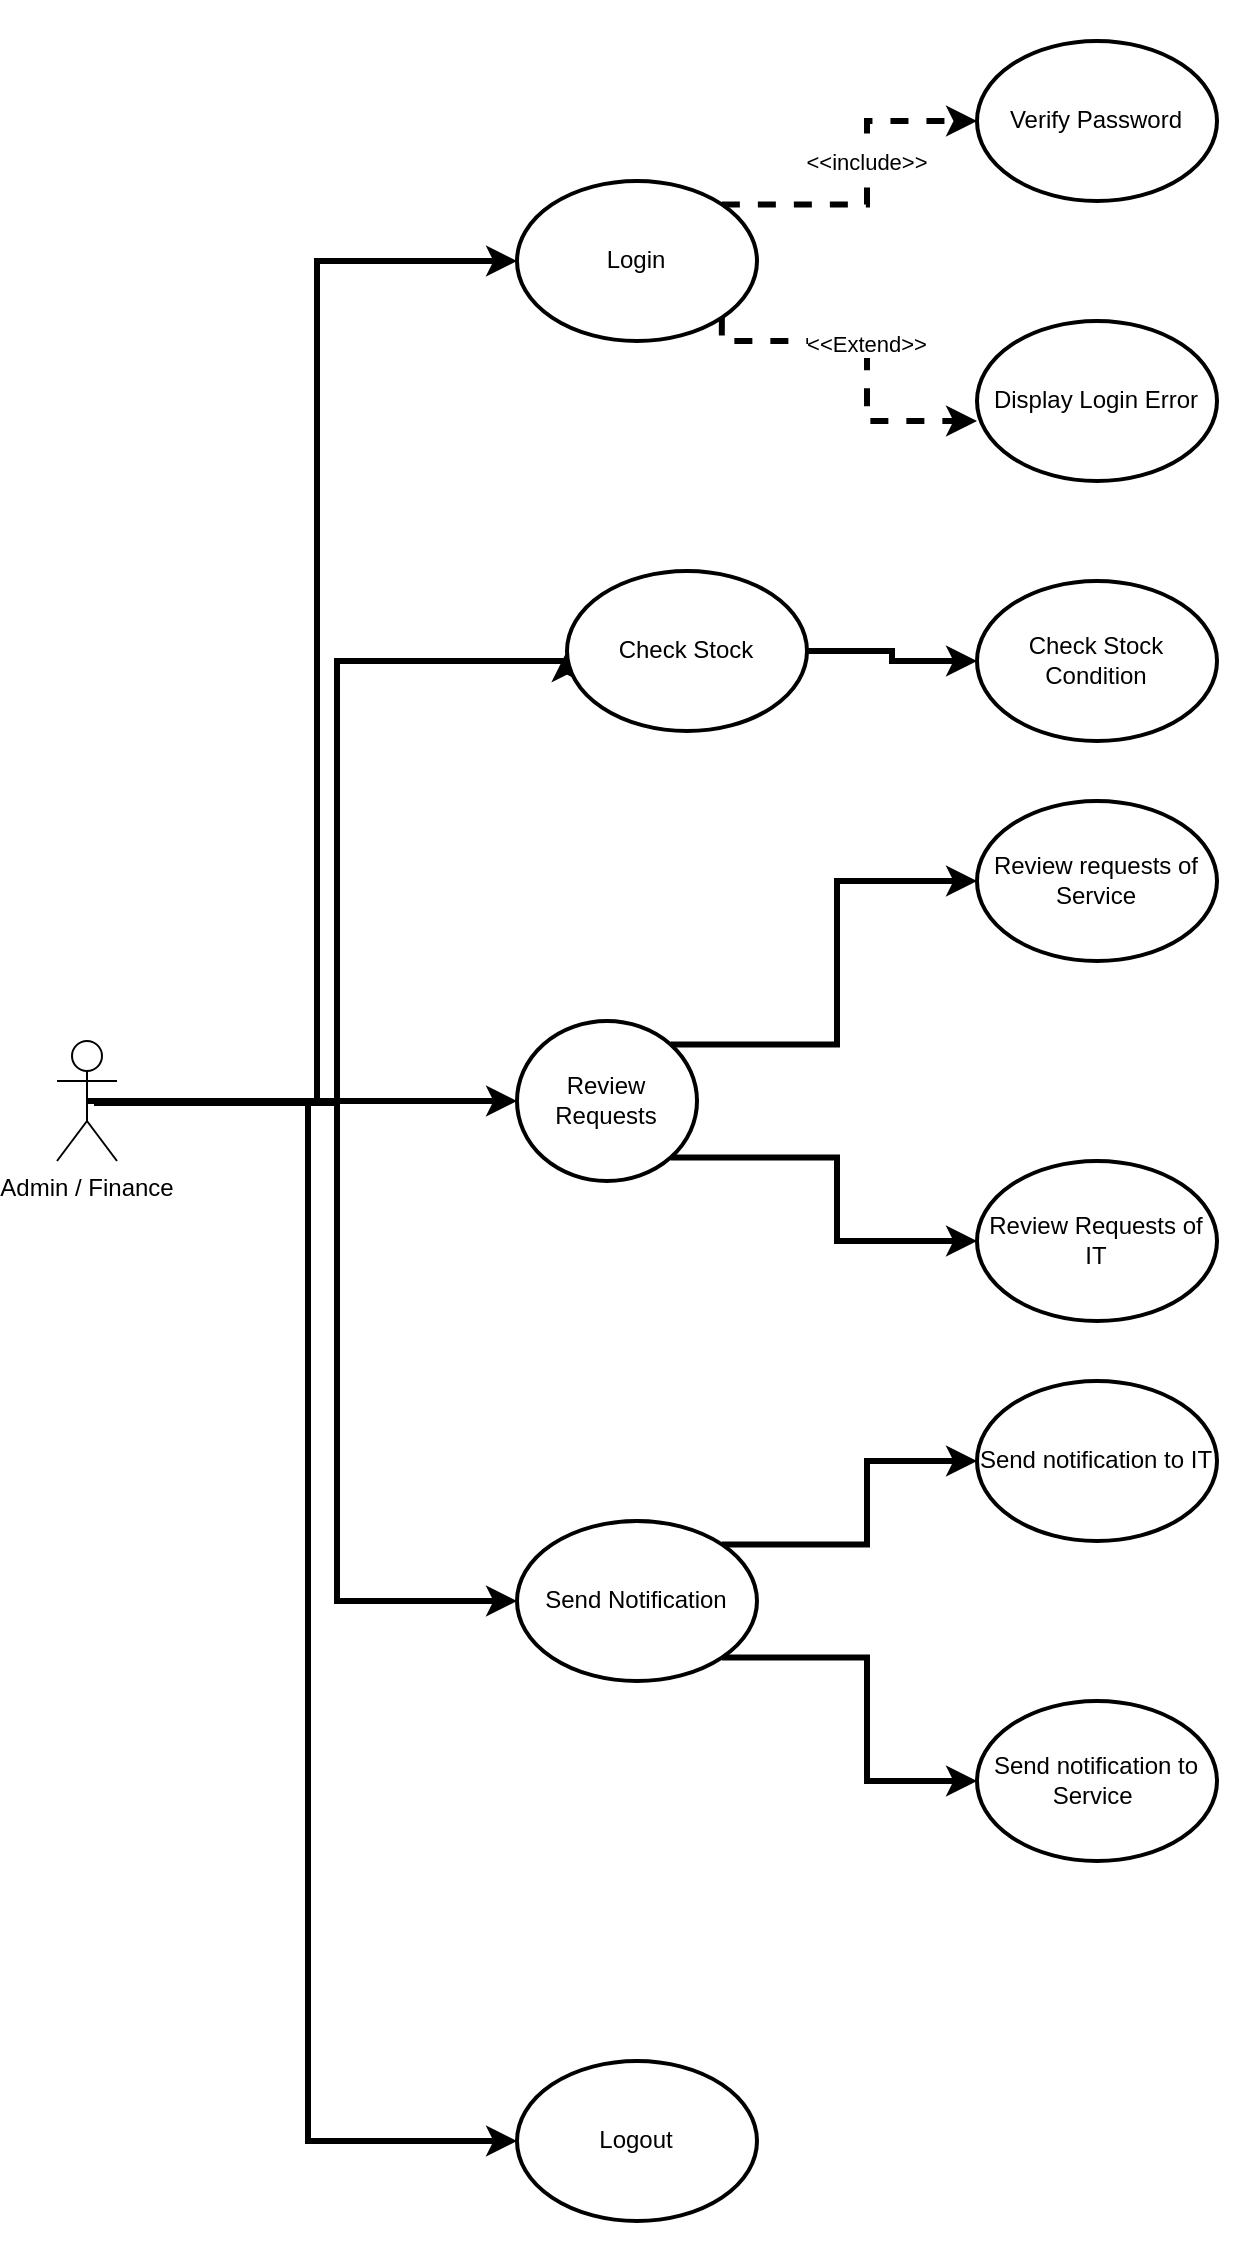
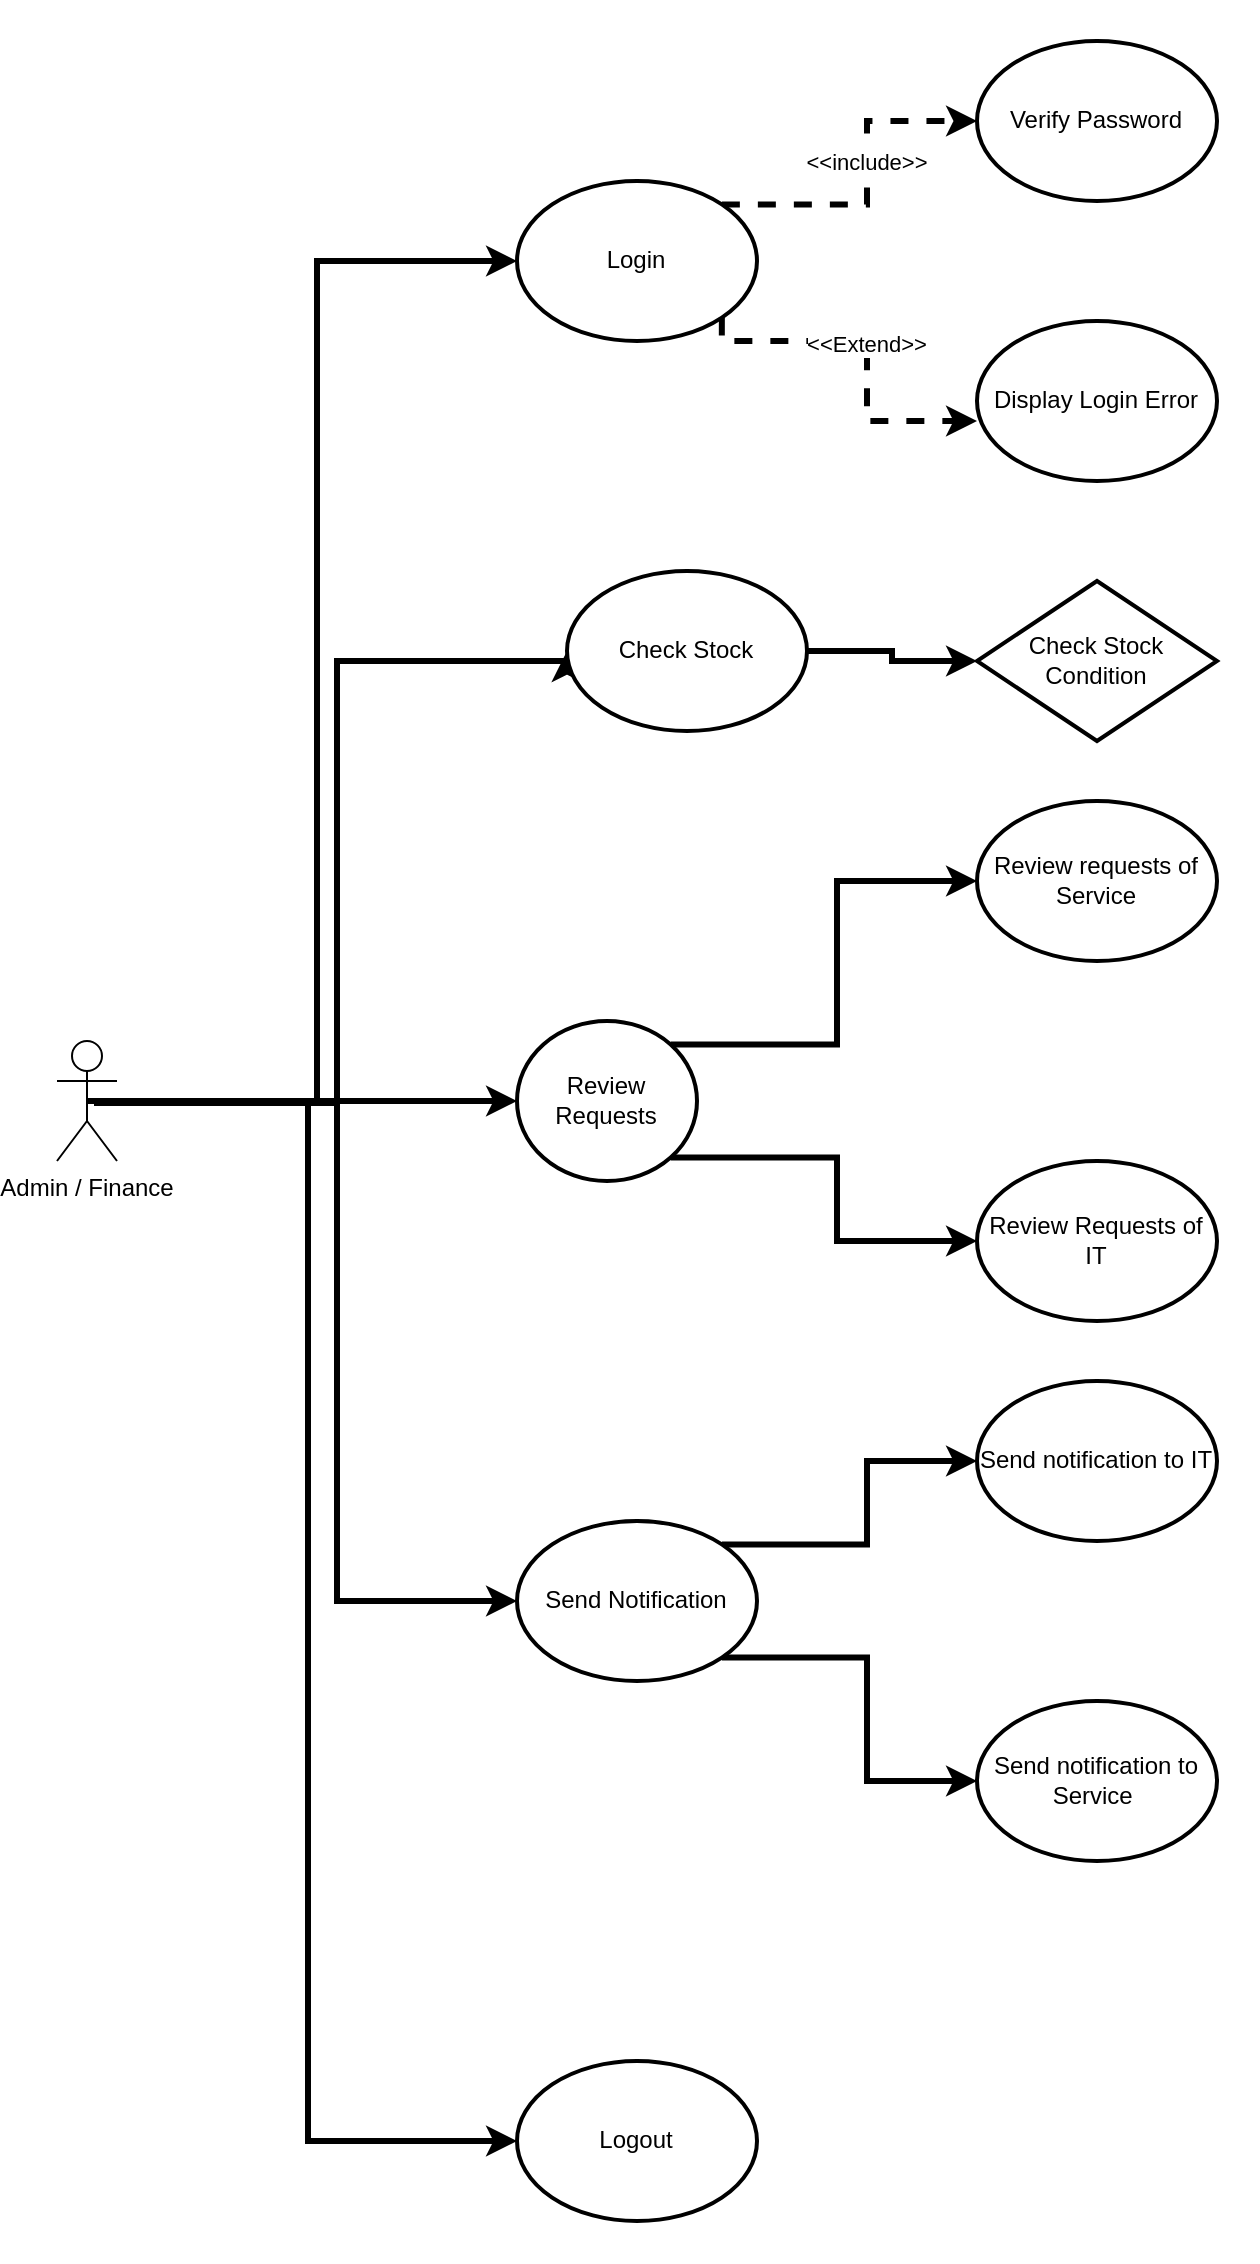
(1097, 661) -> (1097, 661)
